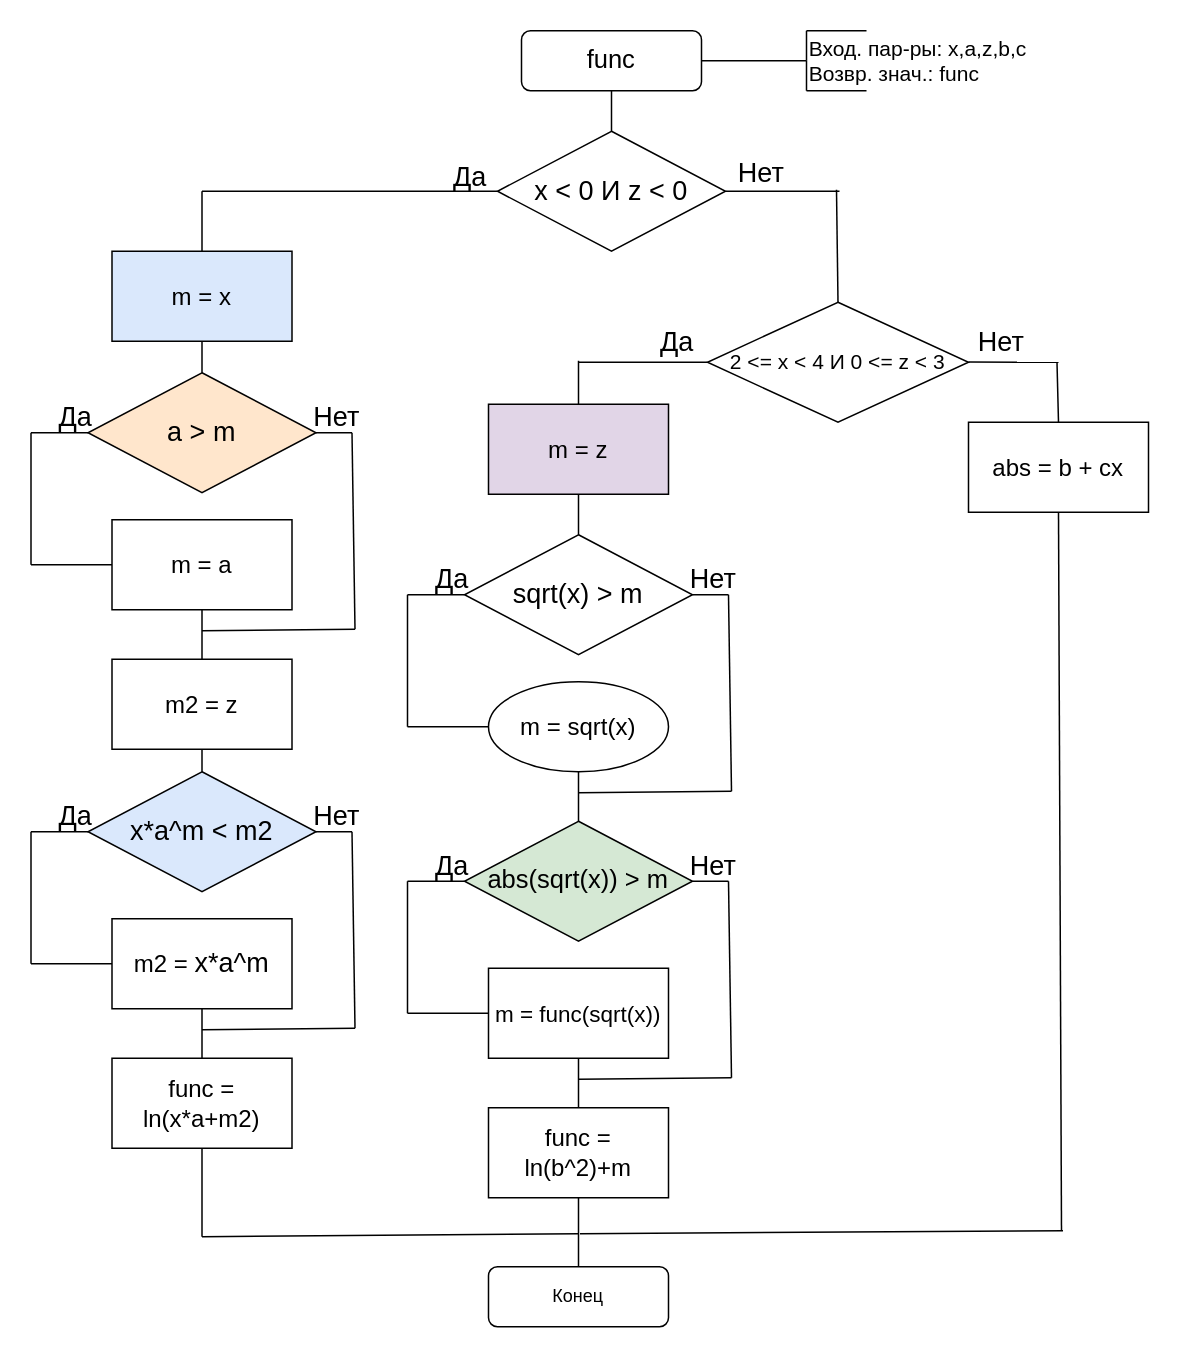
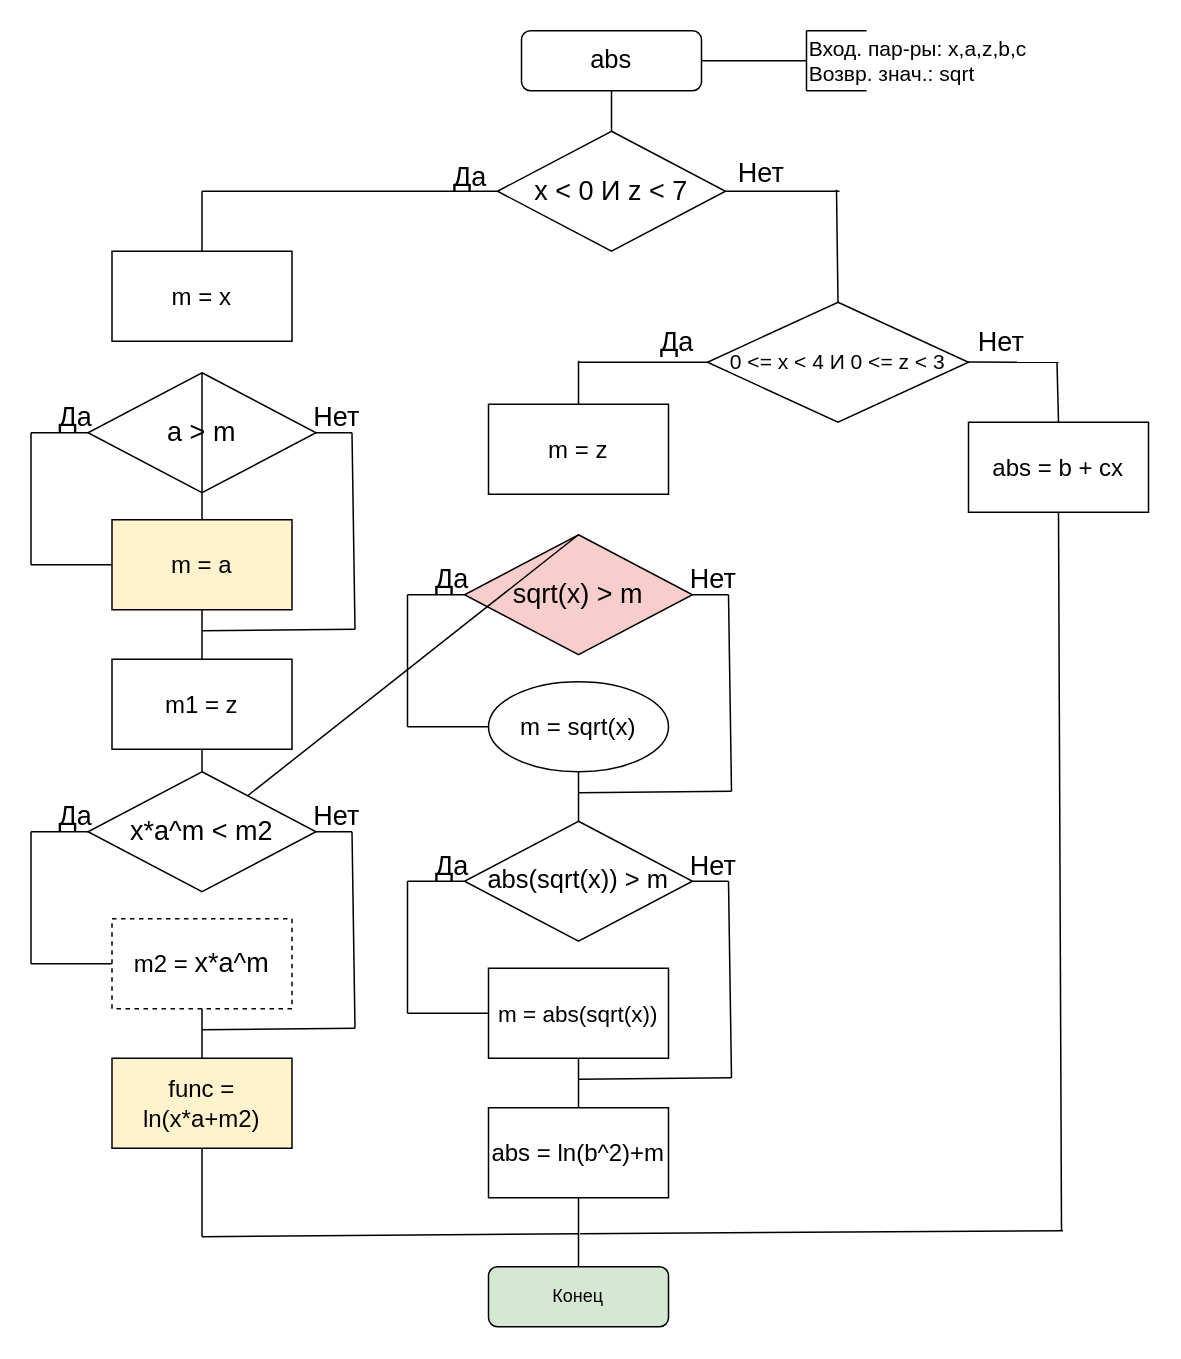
(611, 61) -> (611, 61)
(923, 61) -> (923, 61)
(611, 191) -> (611, 191)
(202, 296) -> (202, 296)
(202, 358) -> (202, 446)
(838, 362) -> (838, 362)
(202, 433) -> (202, 433)
(578, 449) -> (578, 449)
(578, 515) -> (413, 665)
(202, 565) -> (202, 565)
(578, 595) -> (578, 595)
(202, 704) -> (202, 704)
(202, 832) -> (202, 832)
(578, 881) -> (578, 881)
(202, 964) -> (202, 964)
(578, 1013) -> (578, 1013)
(202, 1103) -> (202, 1103)
(578, 1153) -> (578, 1153)
(578, 1297) -> (578, 1297)
